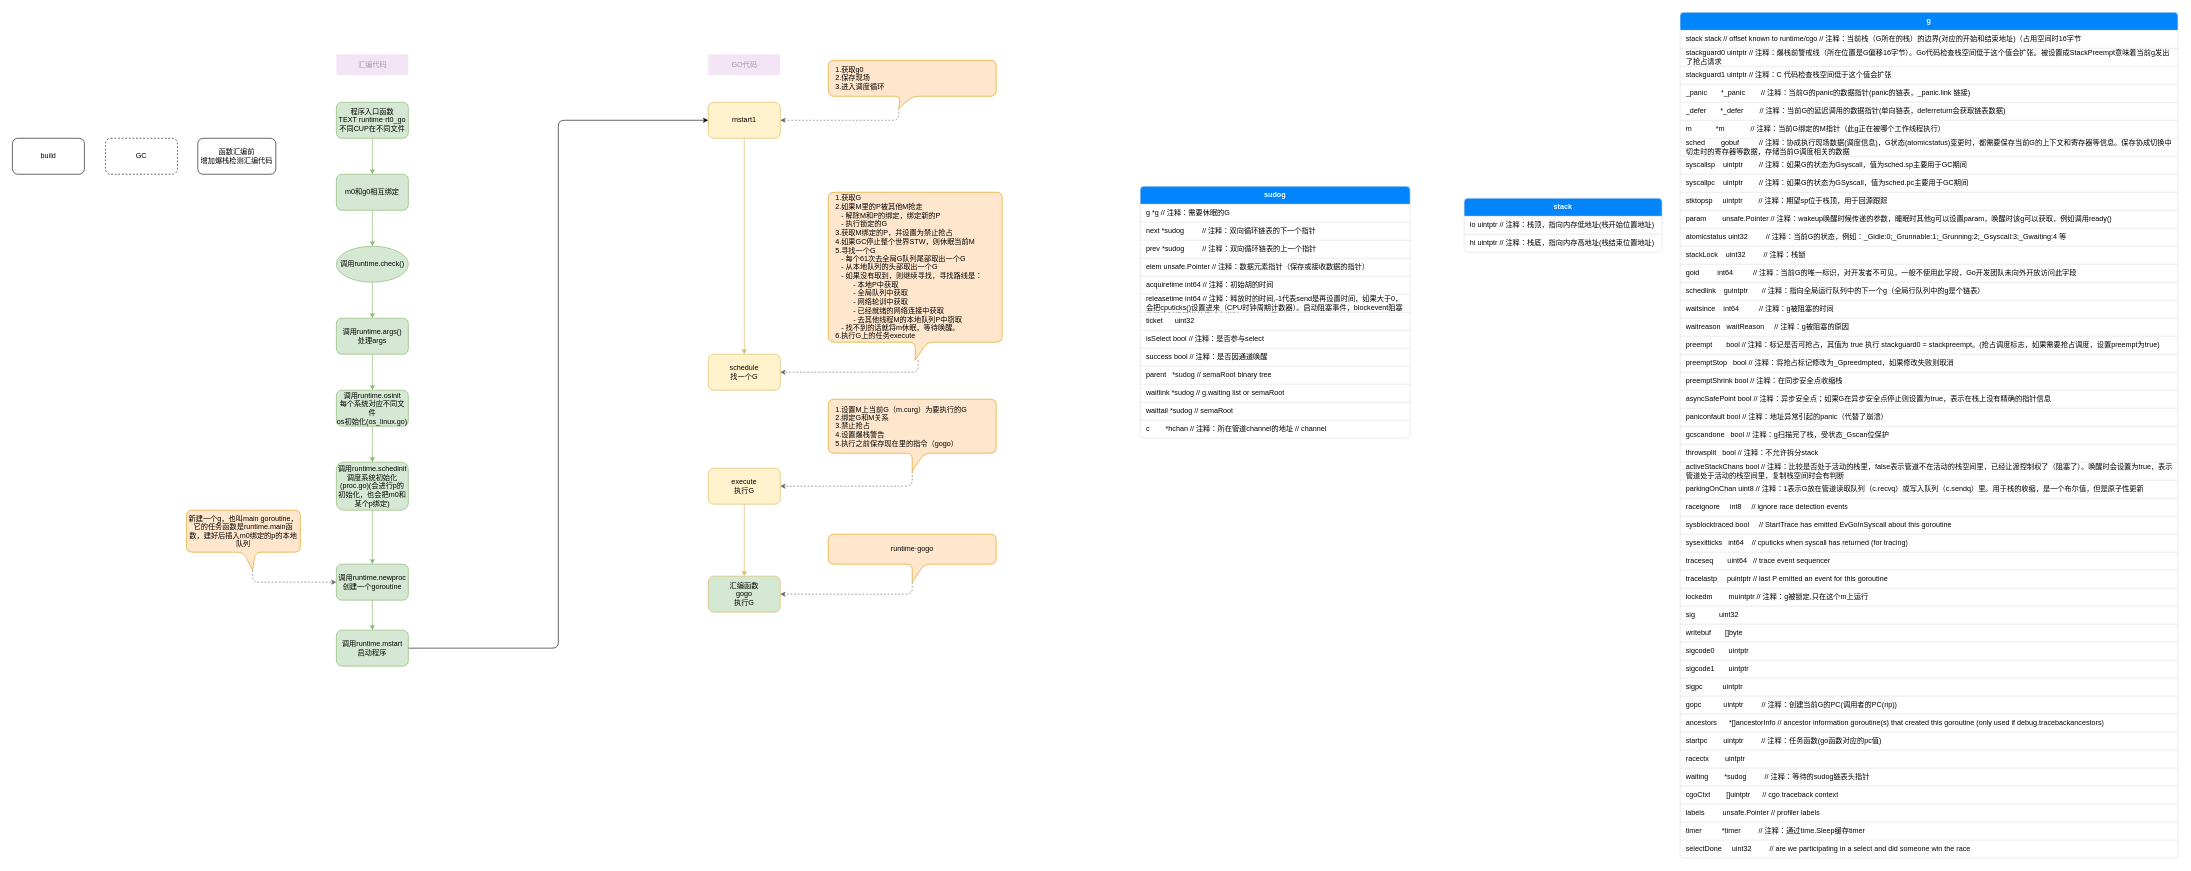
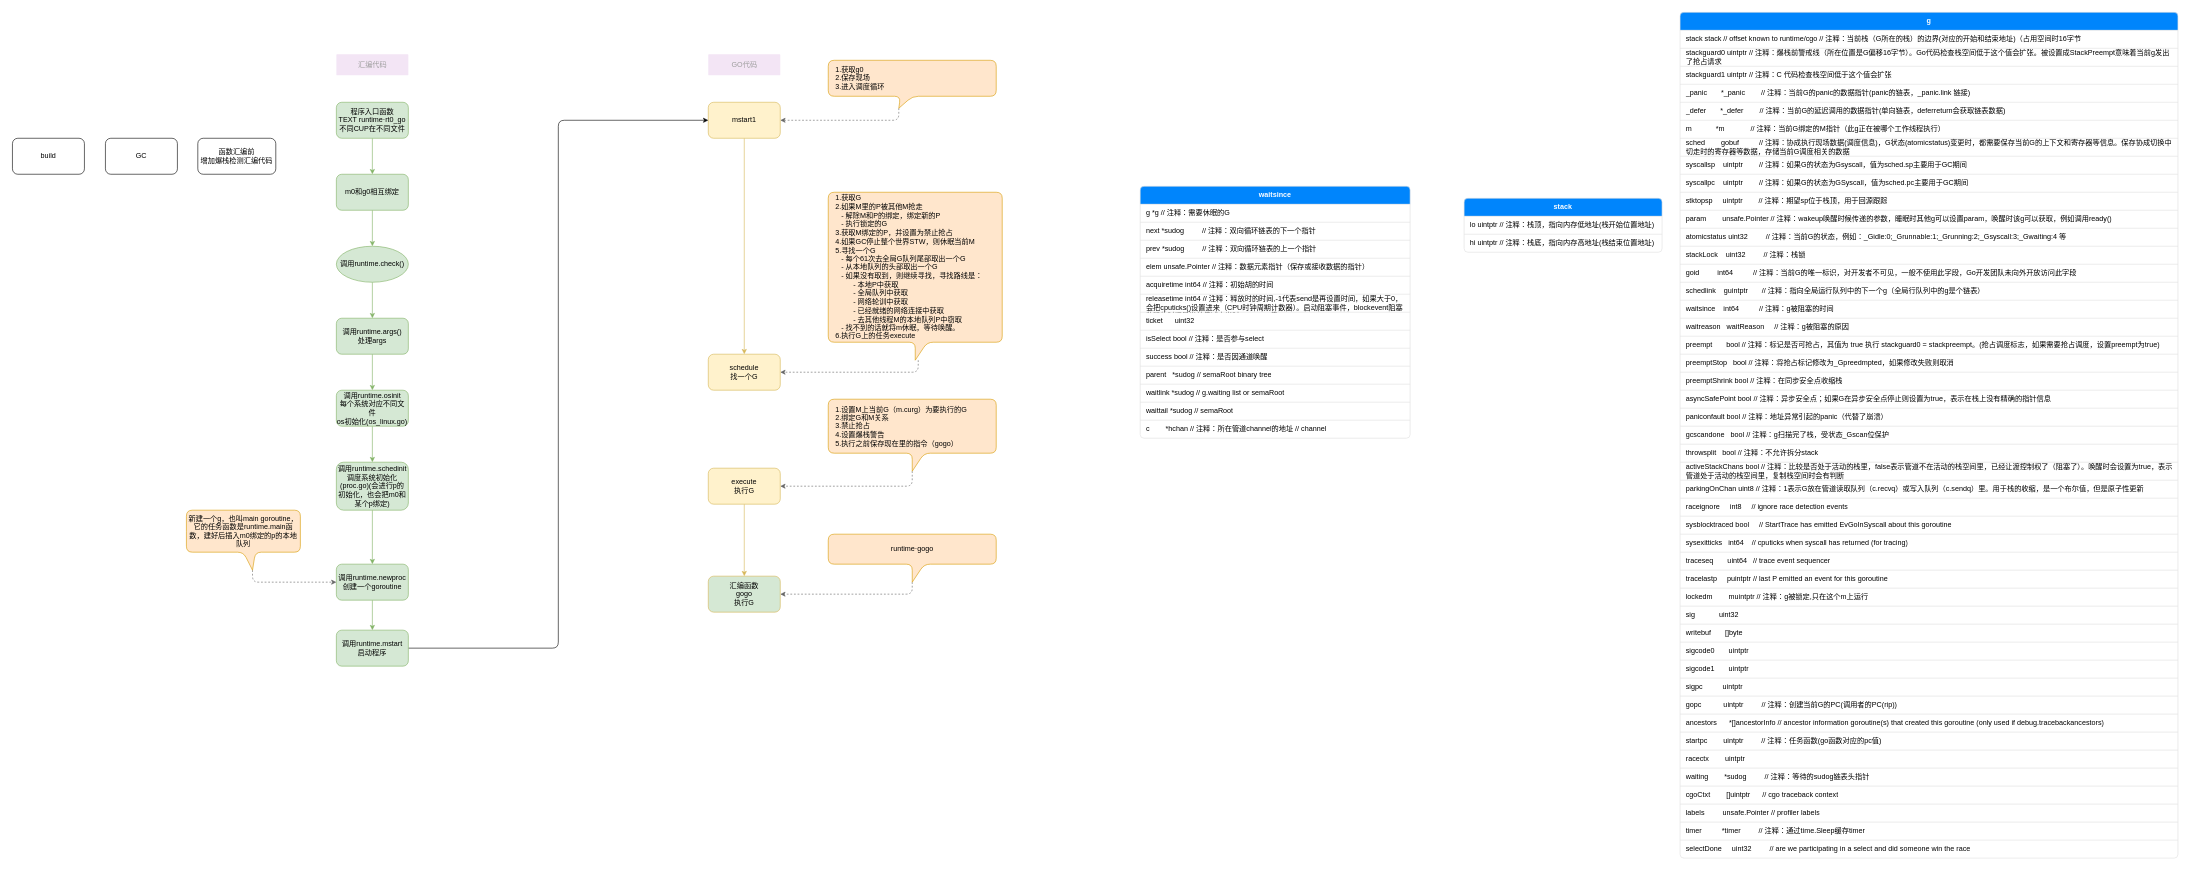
(141, 156) -> (141, 156)
(1275, 195) -> (1275, 195)
